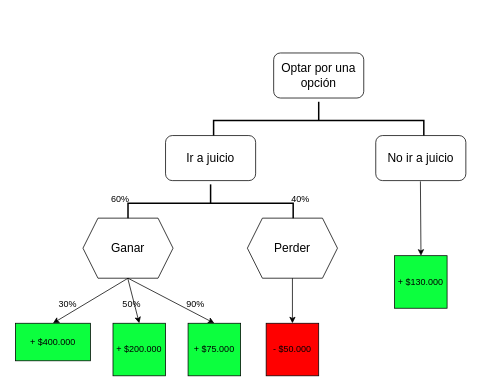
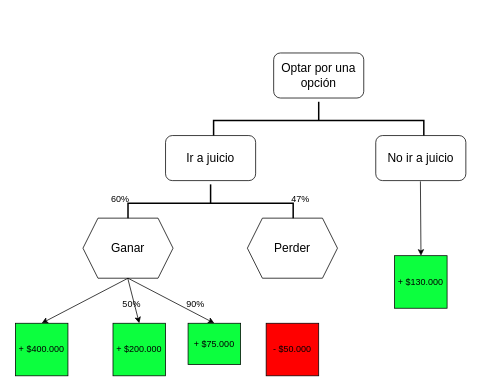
(300, 199) -> (300, 199)
(292, 298) -> none
(68, 304) -> none
(53, 342) -> (42, 349)
(214, 349) -> (214, 344)
